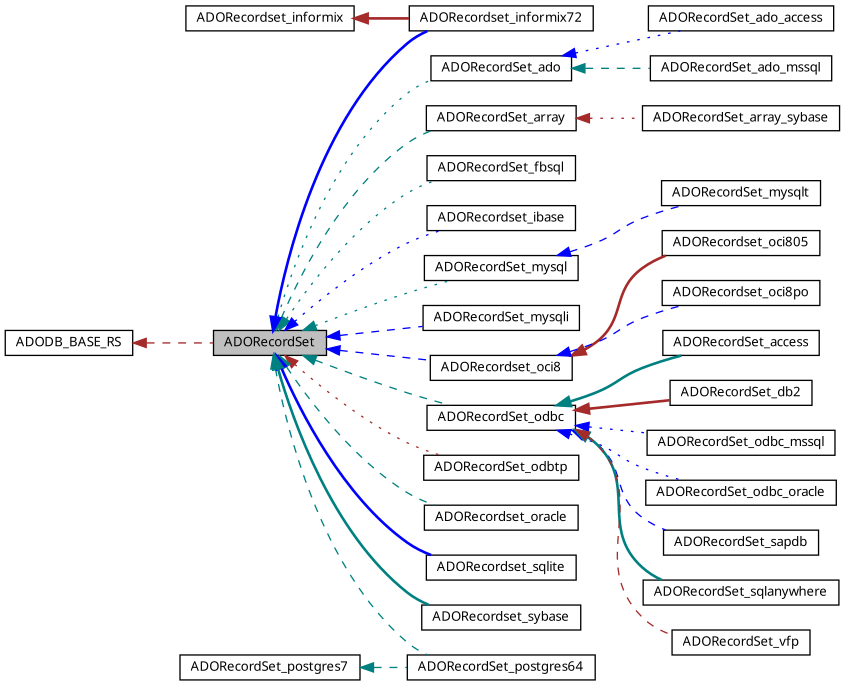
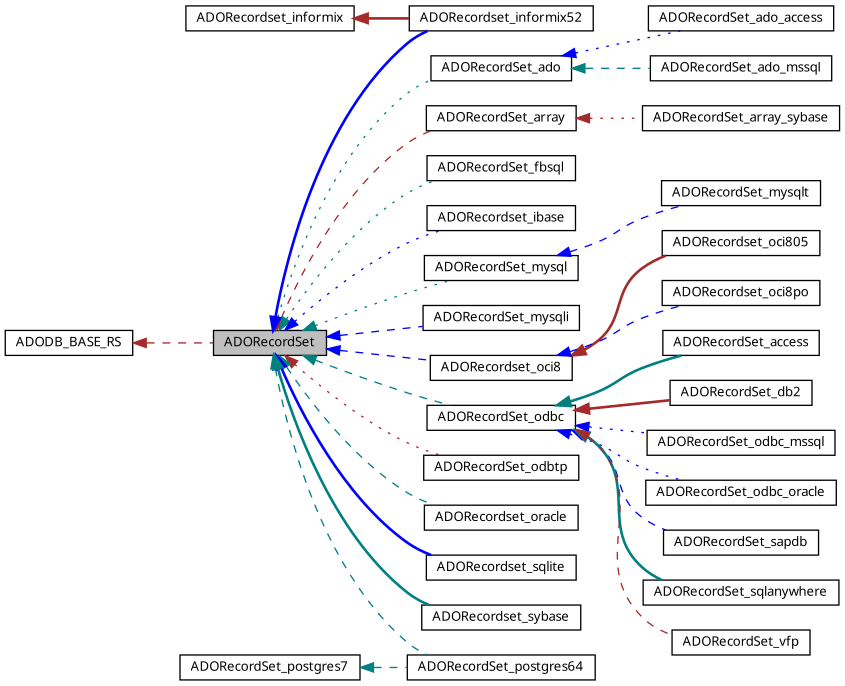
(501, 18) -> (501, 18)
(341, 212) -> (341, 212)
